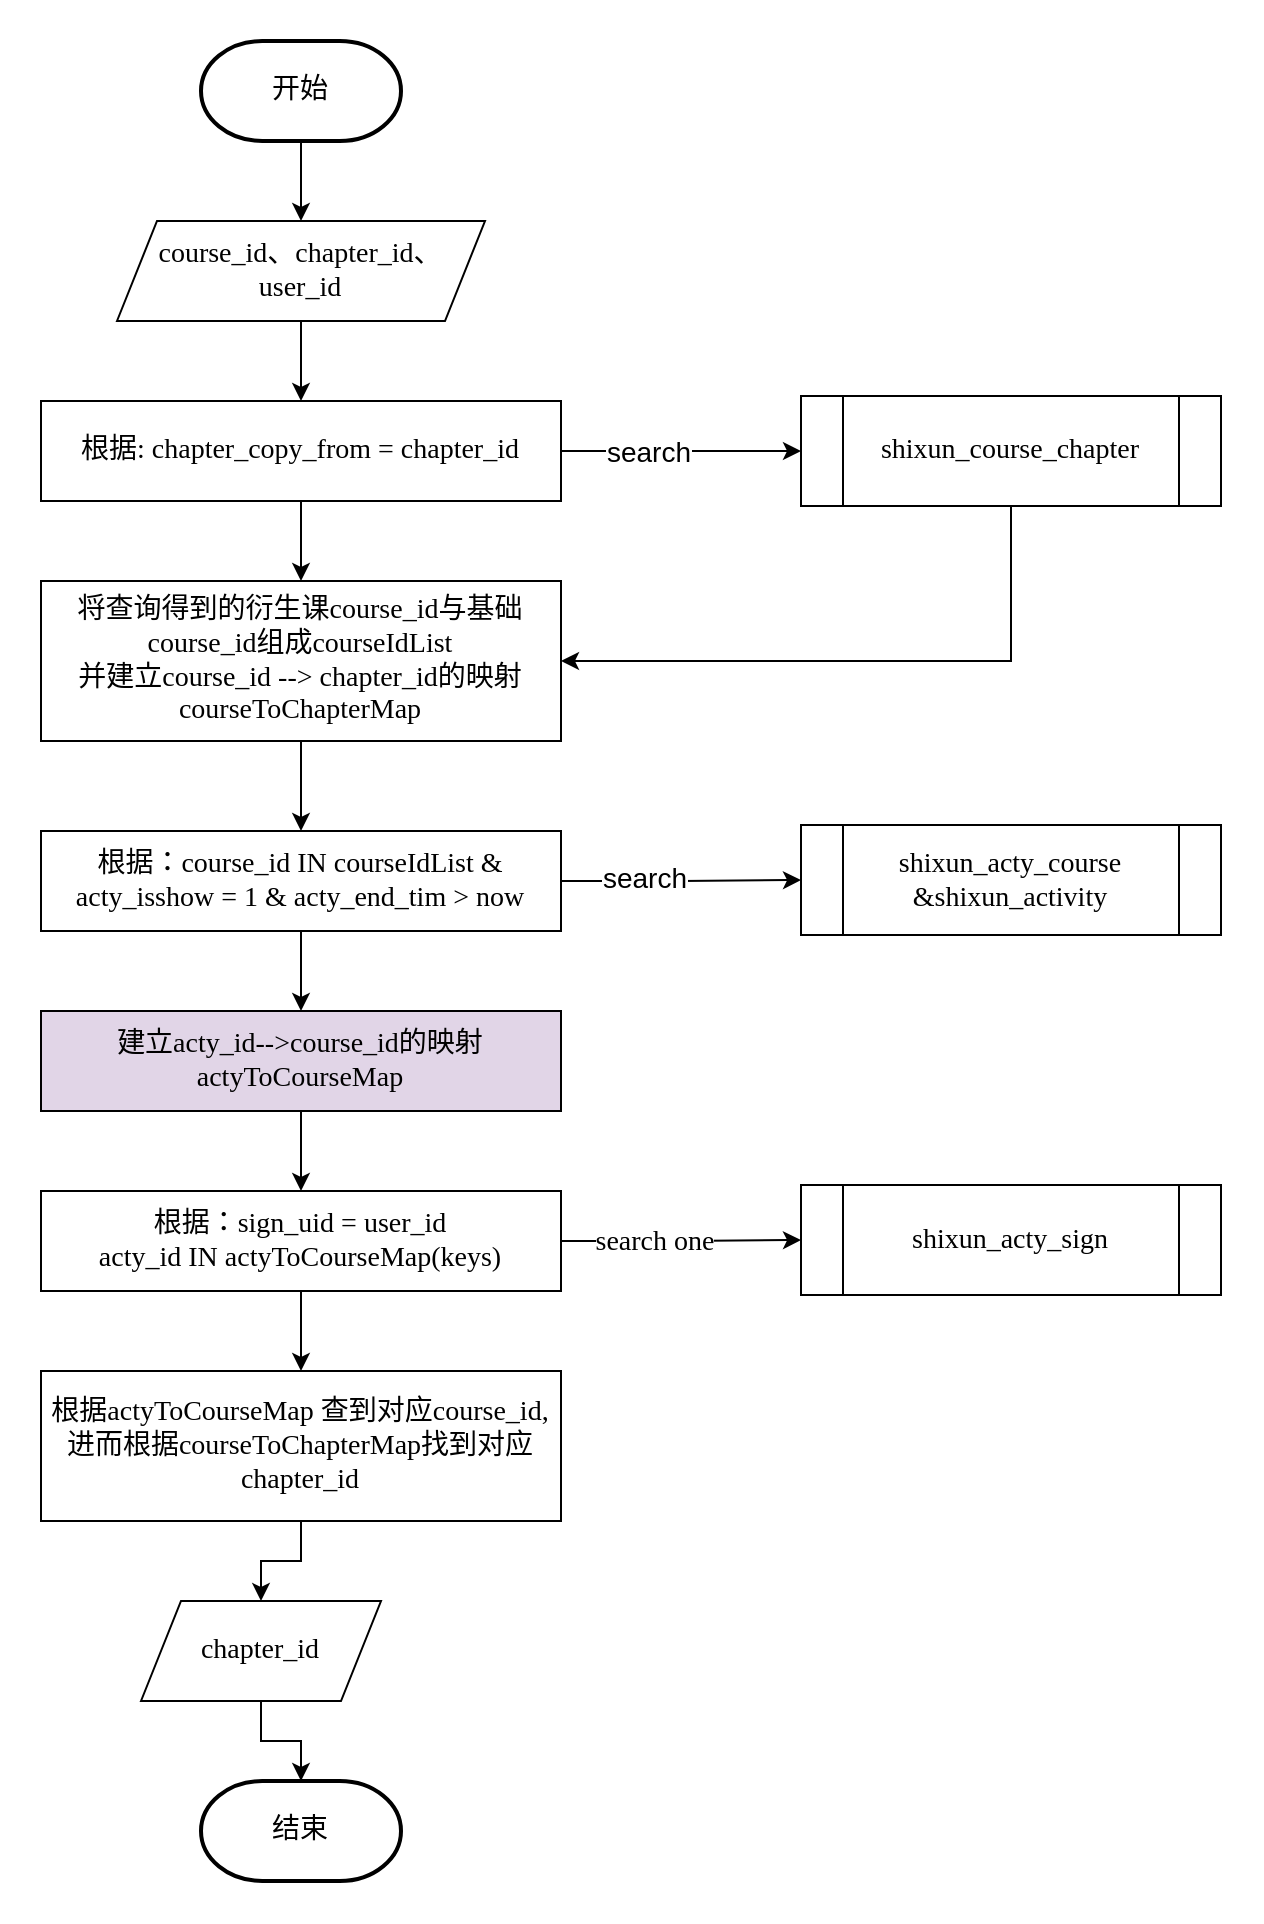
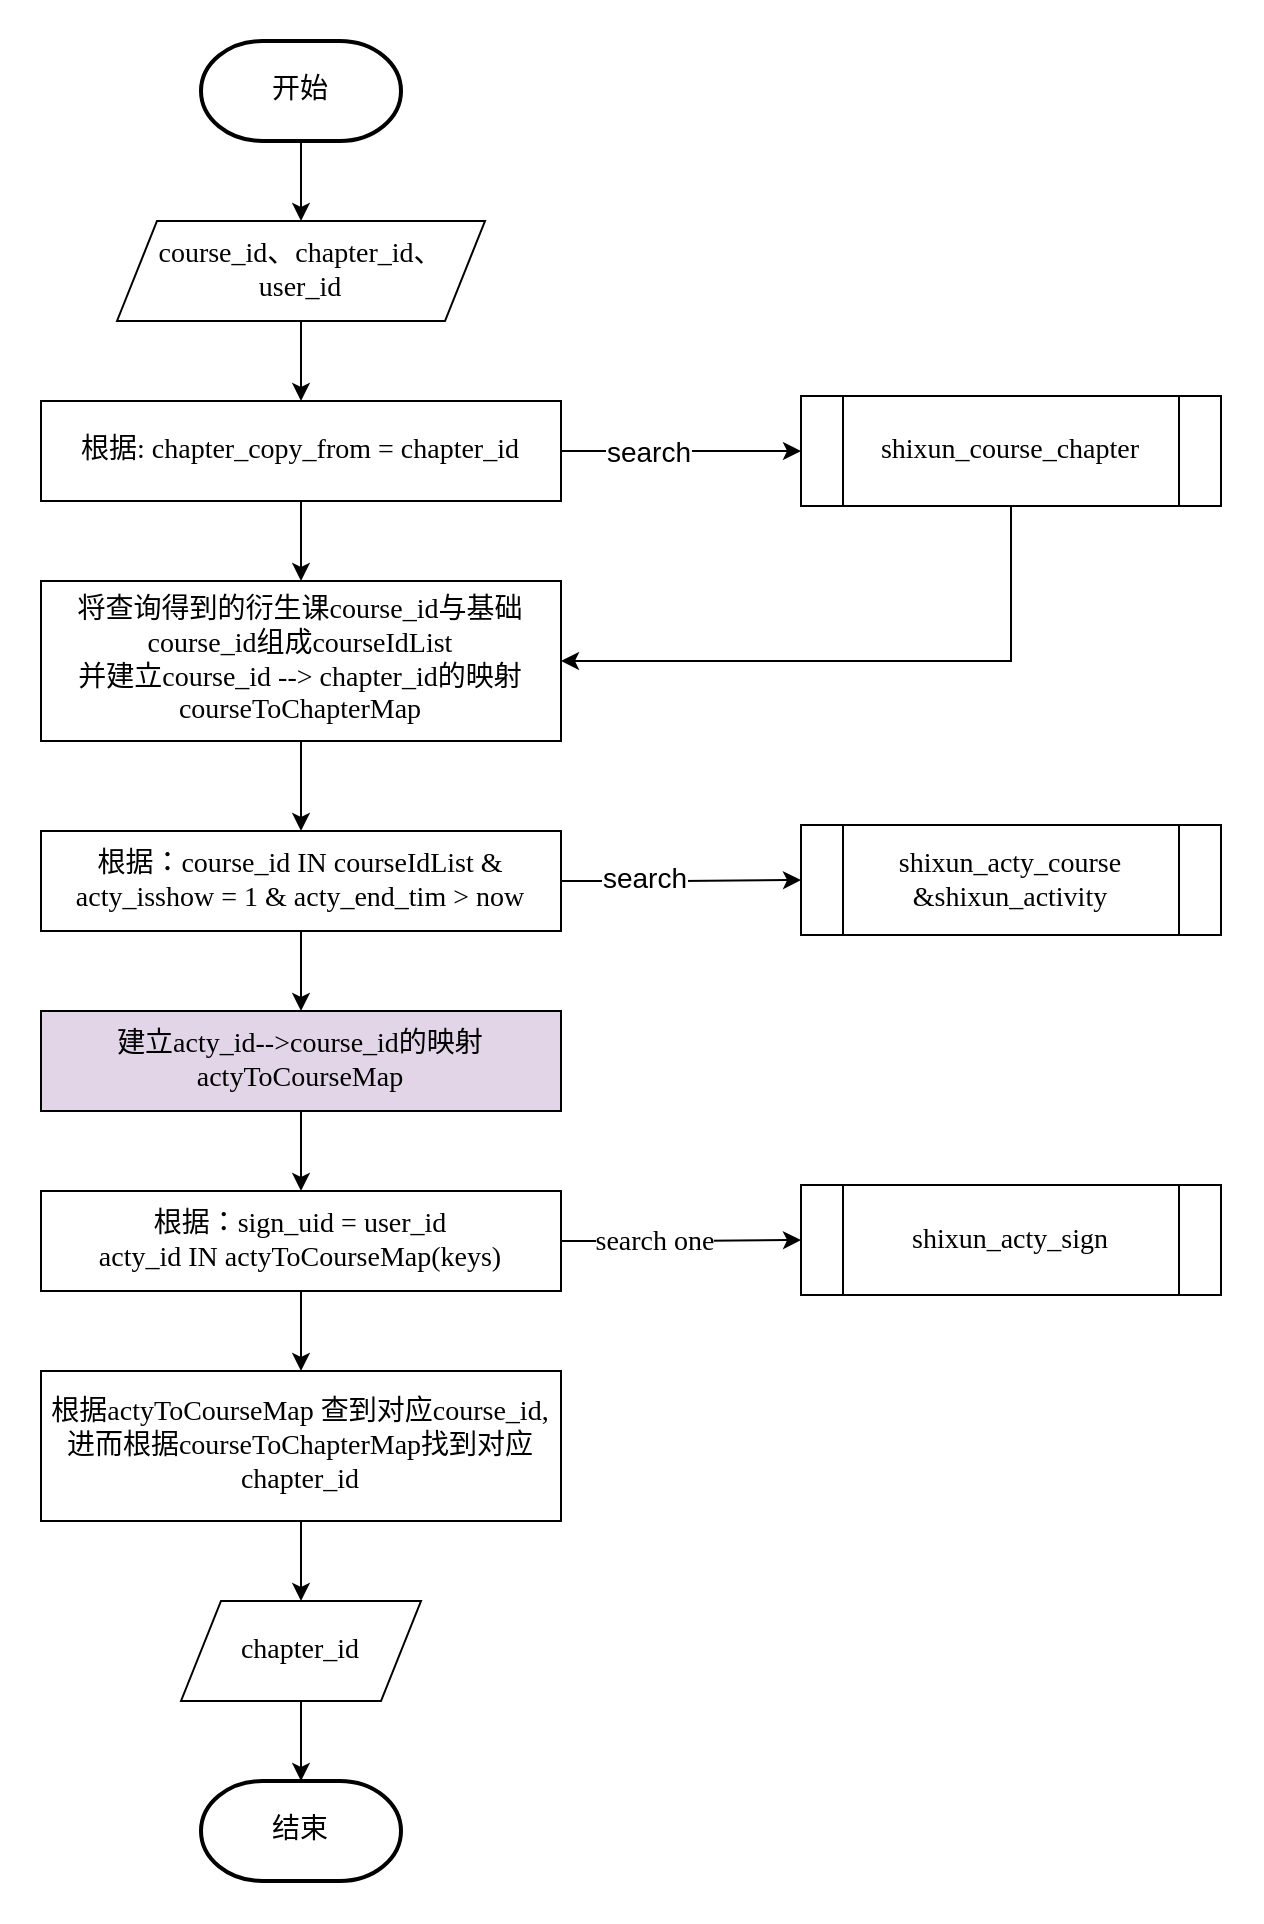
(261, 1651) -> (301, 1651)
